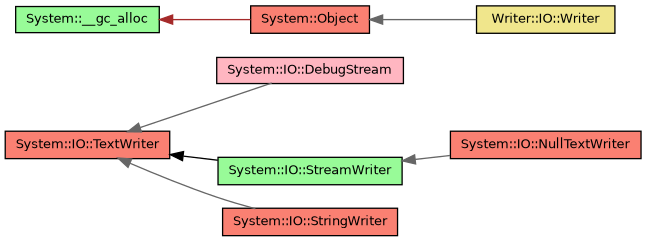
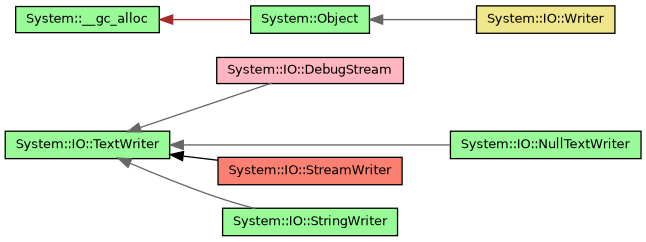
(310, 20) -> (310, 20)
(546, 20) -> (546, 20)
(87, 145) -> (87, 145)
(546, 145) -> (546, 145)
(433, 157) -> (317, 145)
(310, 171) -> (310, 171)
(310, 222) -> (310, 222)
